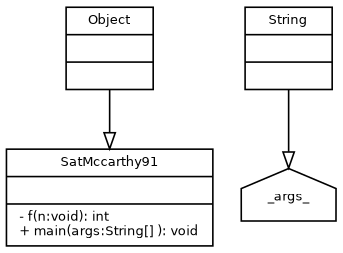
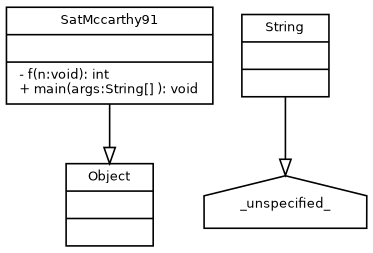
(110, 111) -> (110, 126)
(289, 198) -> (285, 205)
